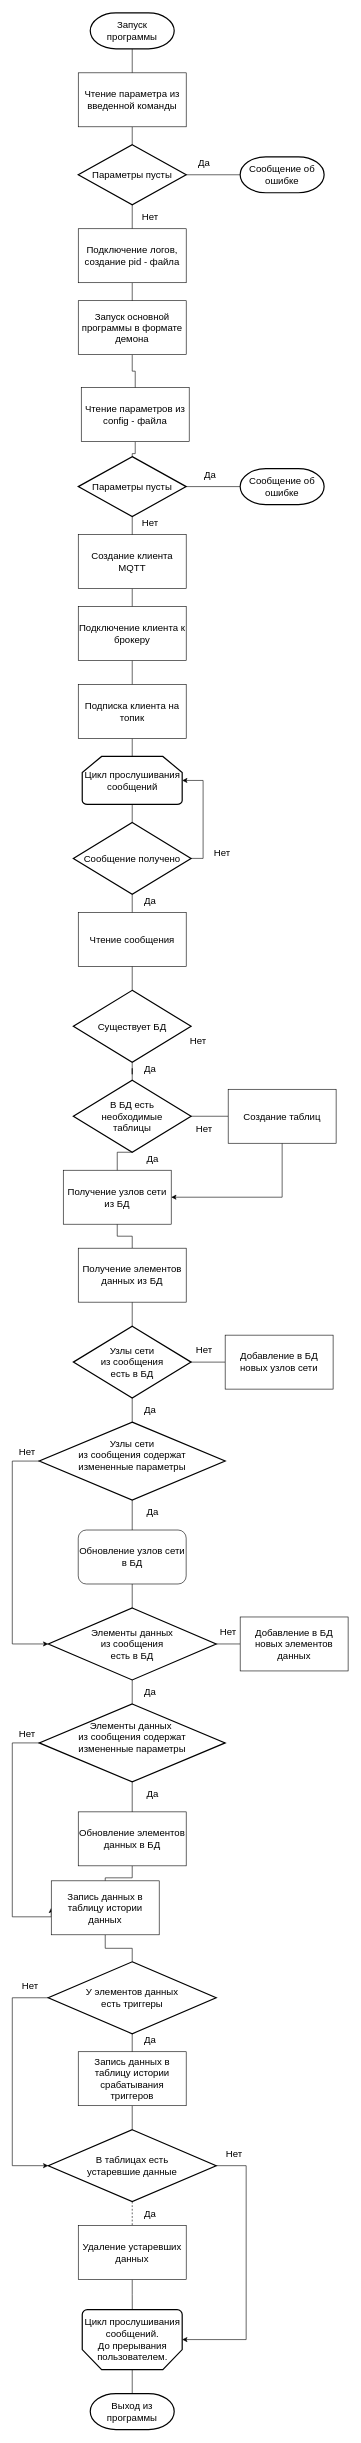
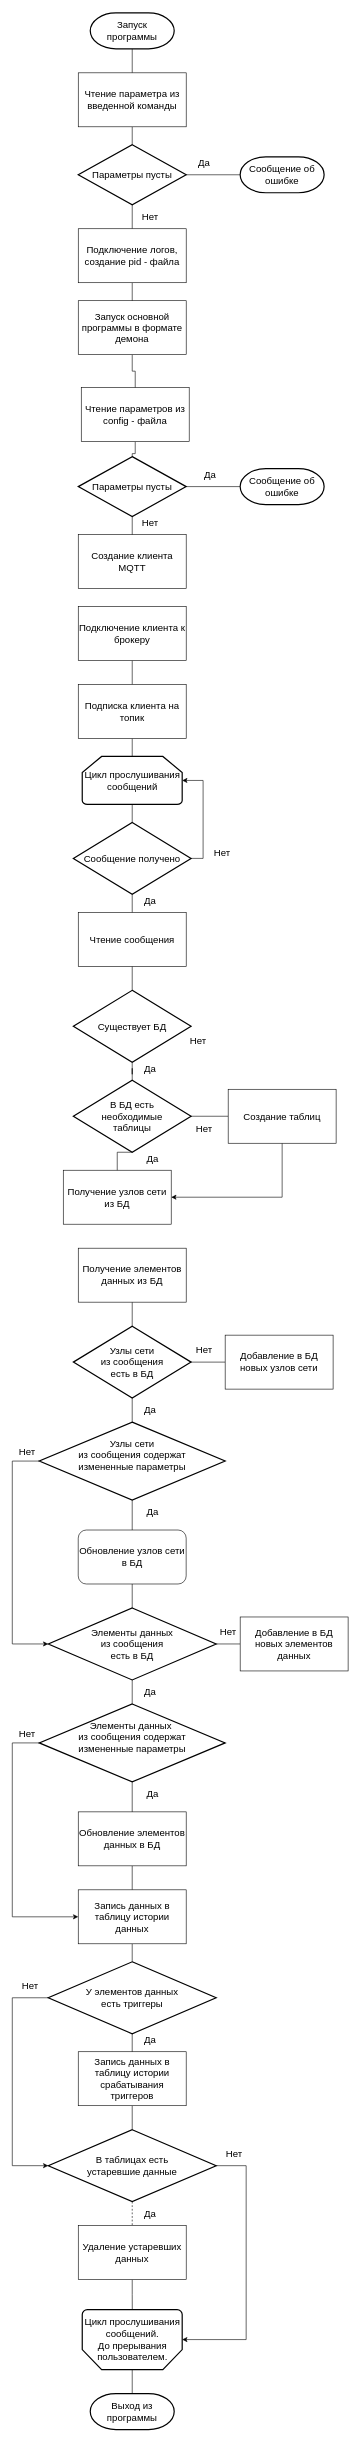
(132, 597) -> none
(124, 1236) -> none
(105, 1908) -> (132, 1917)
